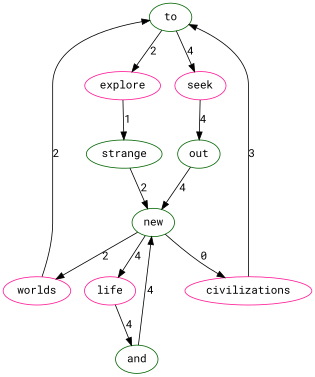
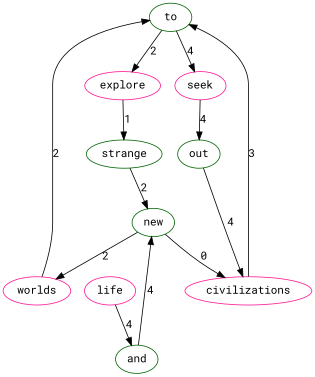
(178, 185) -> (221, 219)
(134, 253) -> none
